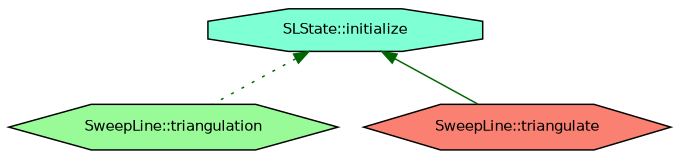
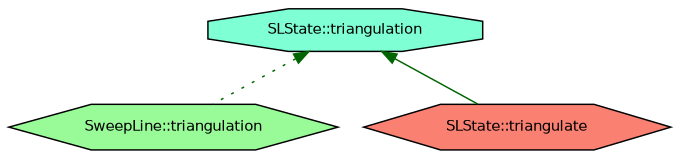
(345, 30) -> (345, 30)
(517, 127) -> (517, 127)
